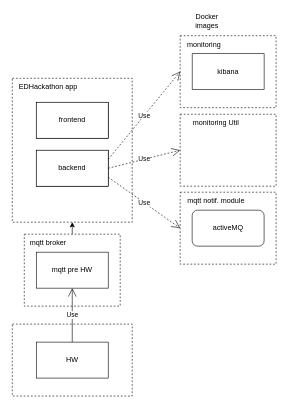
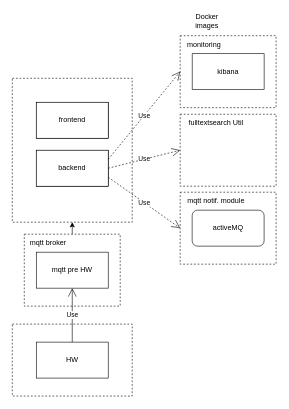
(48, 87) -> none
(216, 123) -> (216, 123)
